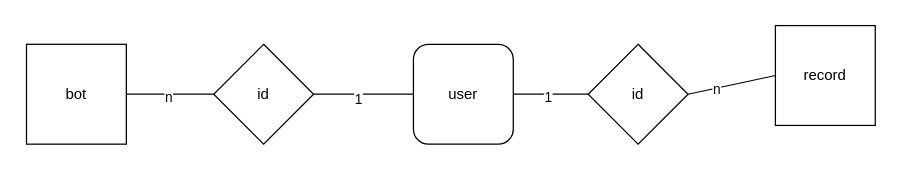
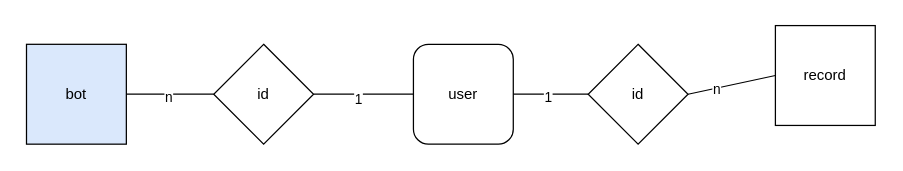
(76, 94) -> (76, 94)
